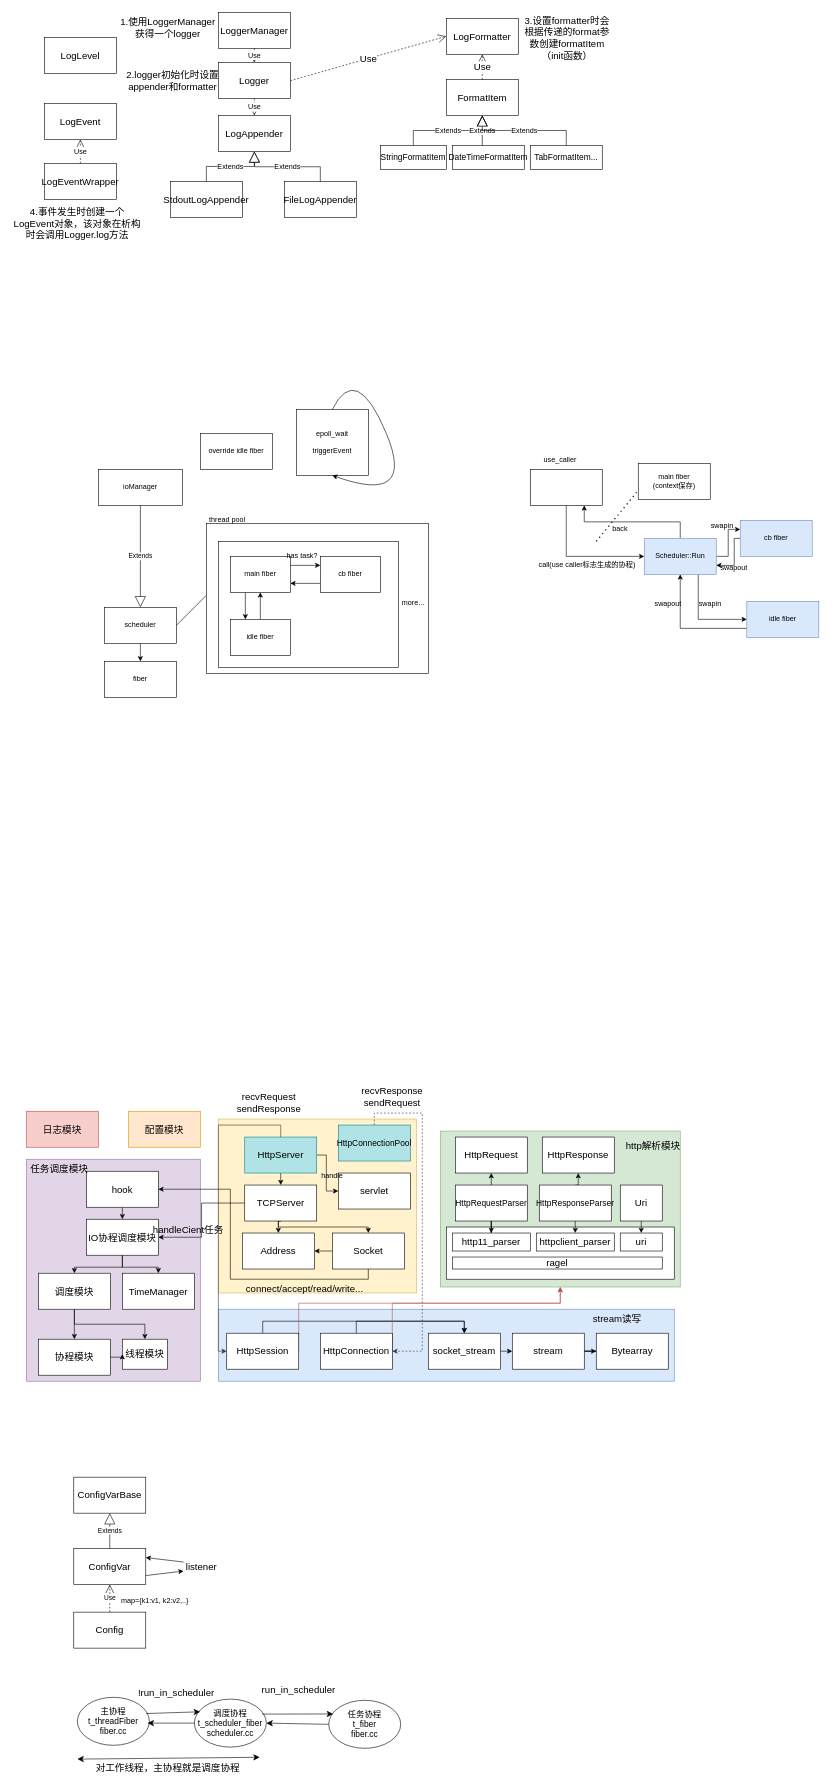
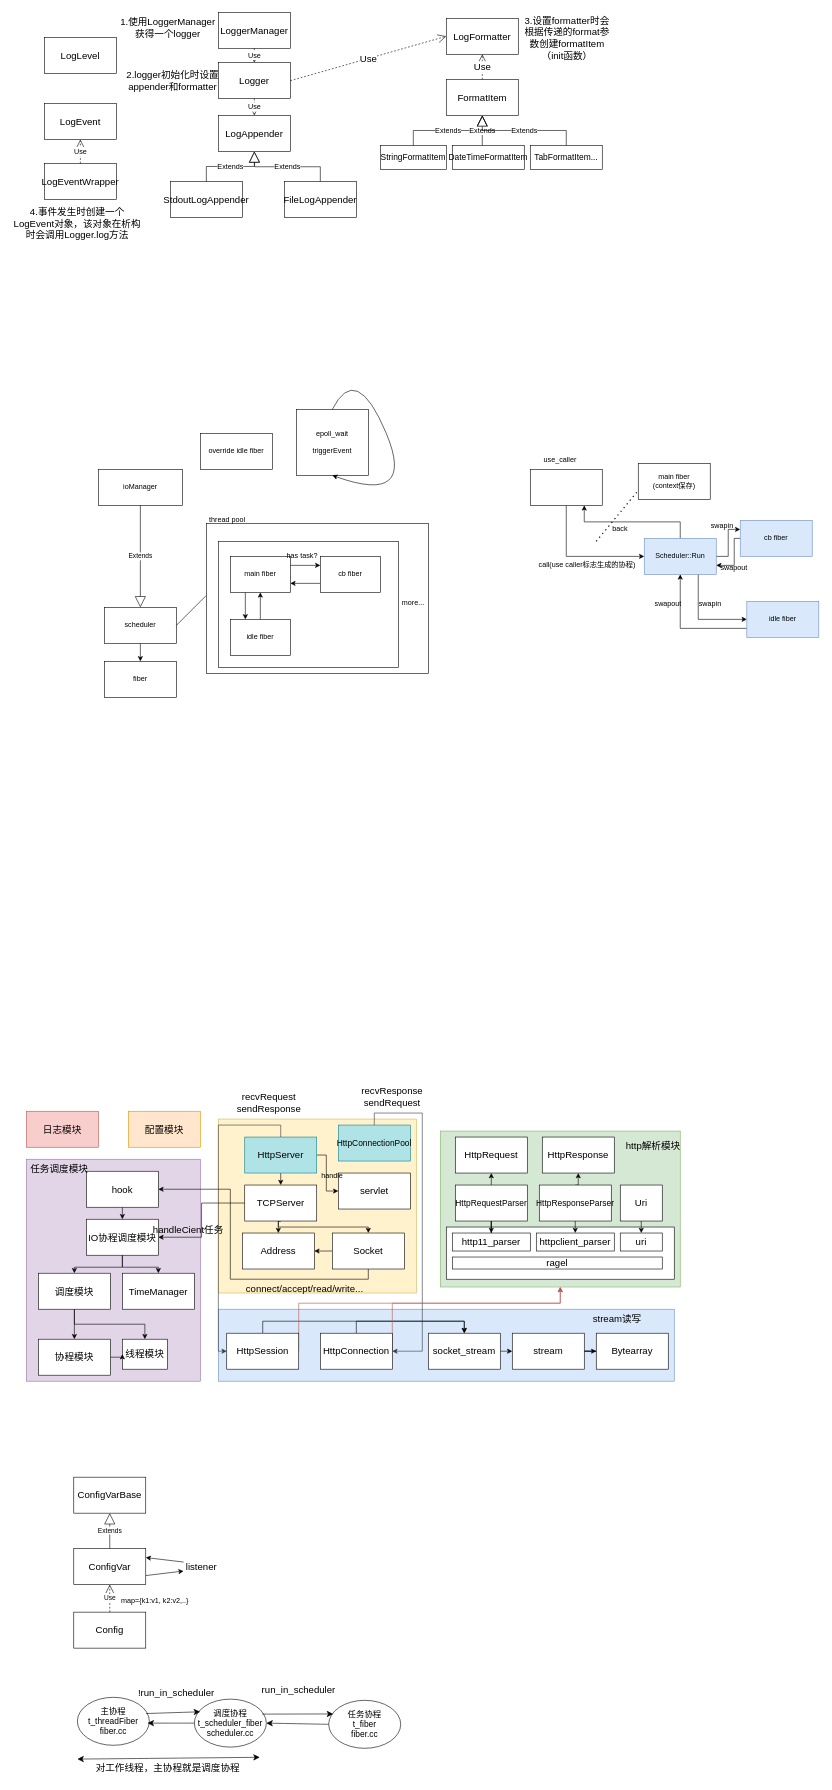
(422, 1215) -> (422, 1215)
